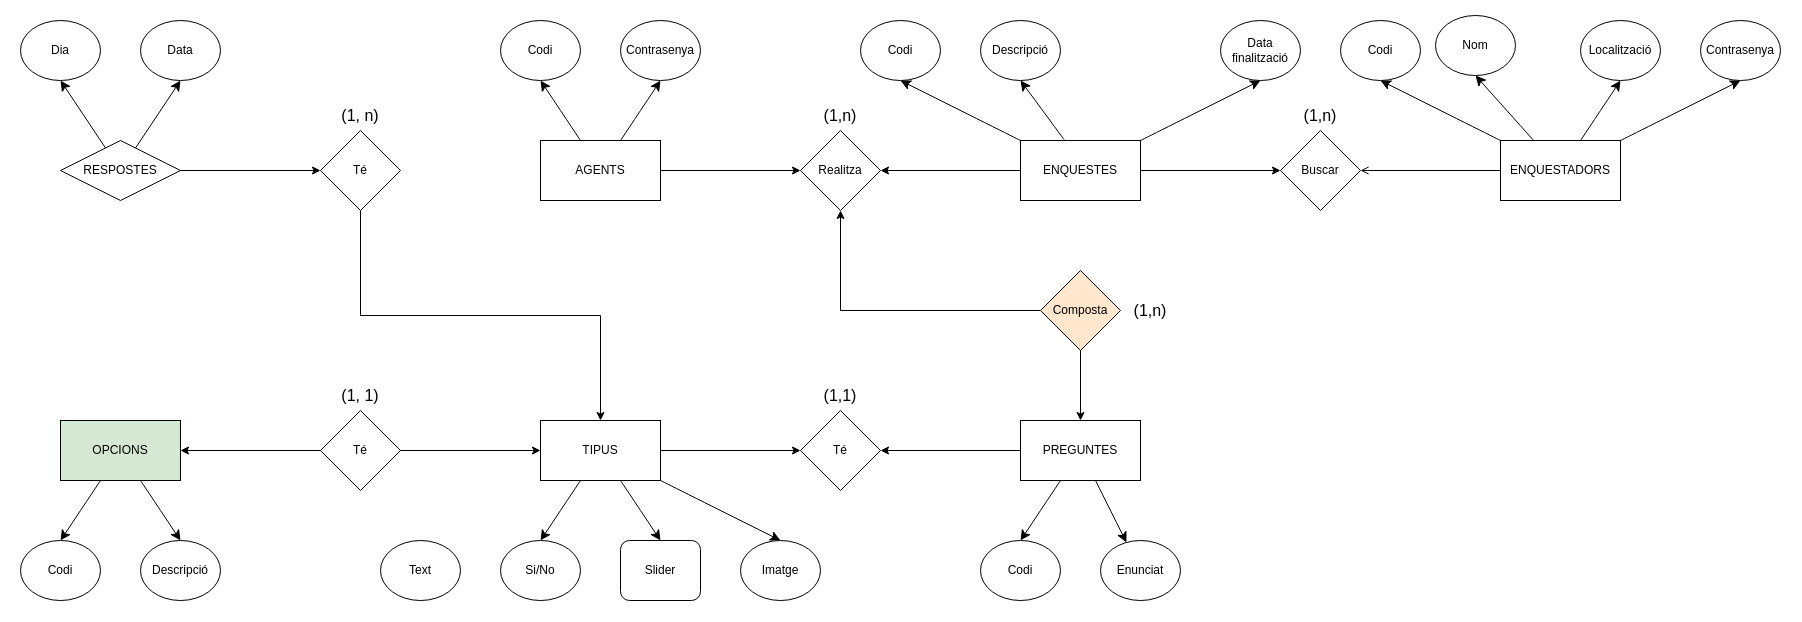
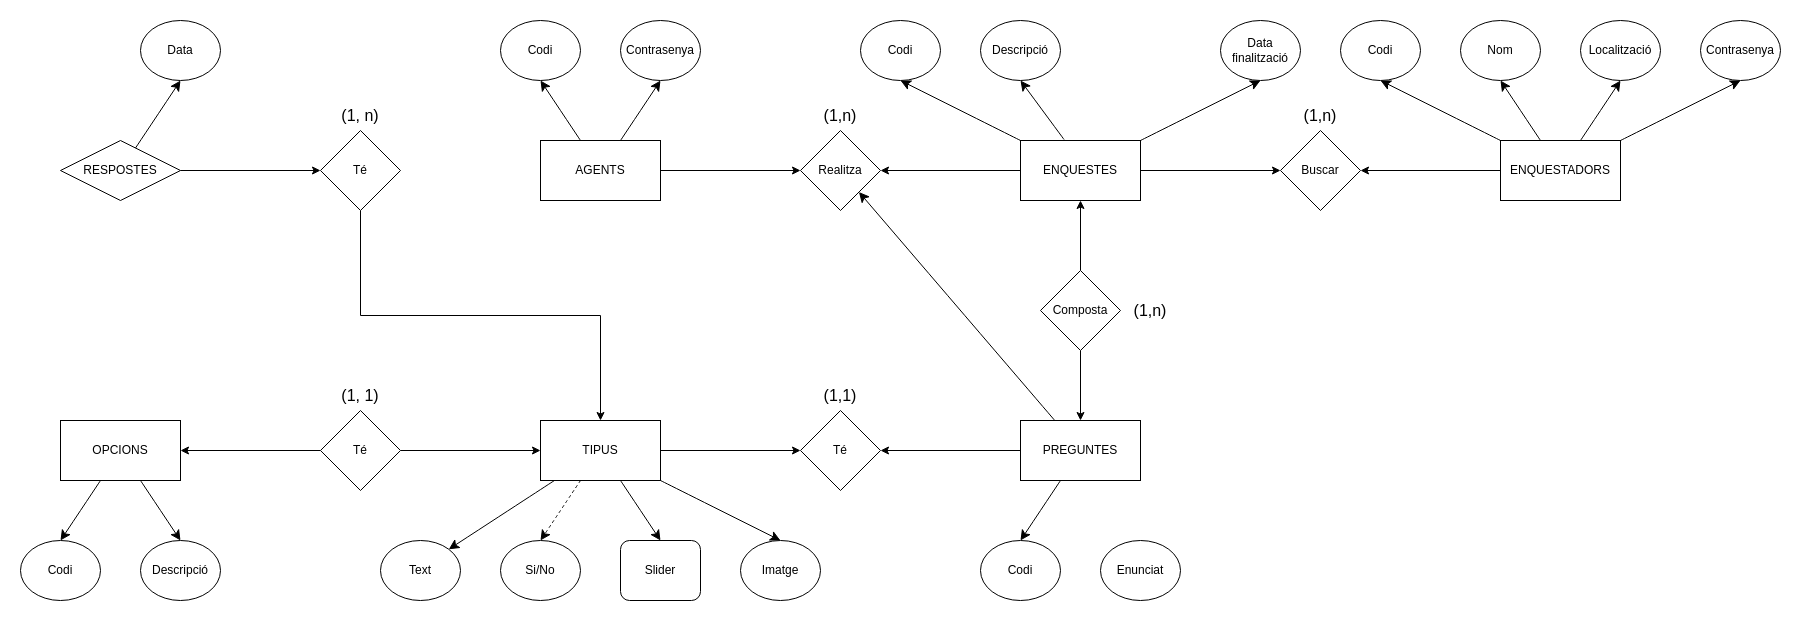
(1476, 46) -> (1501, 51)
(61, 51) -> none
(86, 118) -> none
(1366, 171) -> (1368, 171)
(895, 311) -> (1081, 239)
(1081, 311) -> (1081, 311)
(121, 451) -> (121, 451)
(563, 507) -> (563, 507)
(1109, 508) -> (959, 308)
none -> (504, 513)
